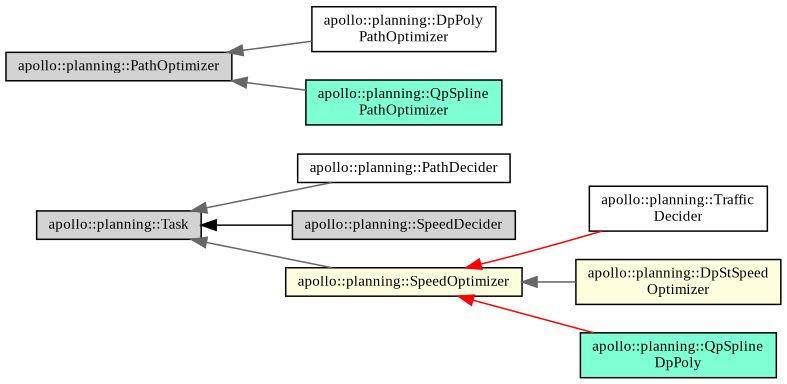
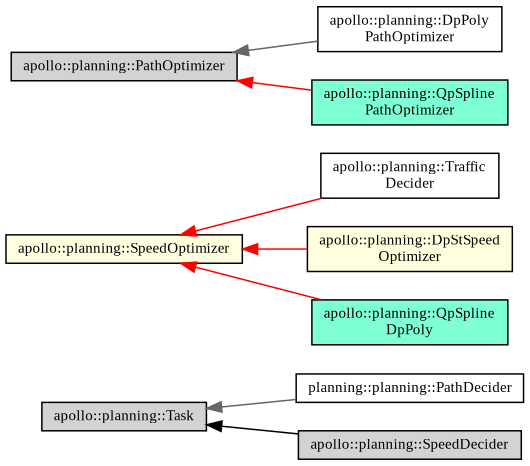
(276, 86) -> (282, 86)
(404, 168) -> (410, 388)
(269, 255) -> none
(556, 282) -> (283, 249)
